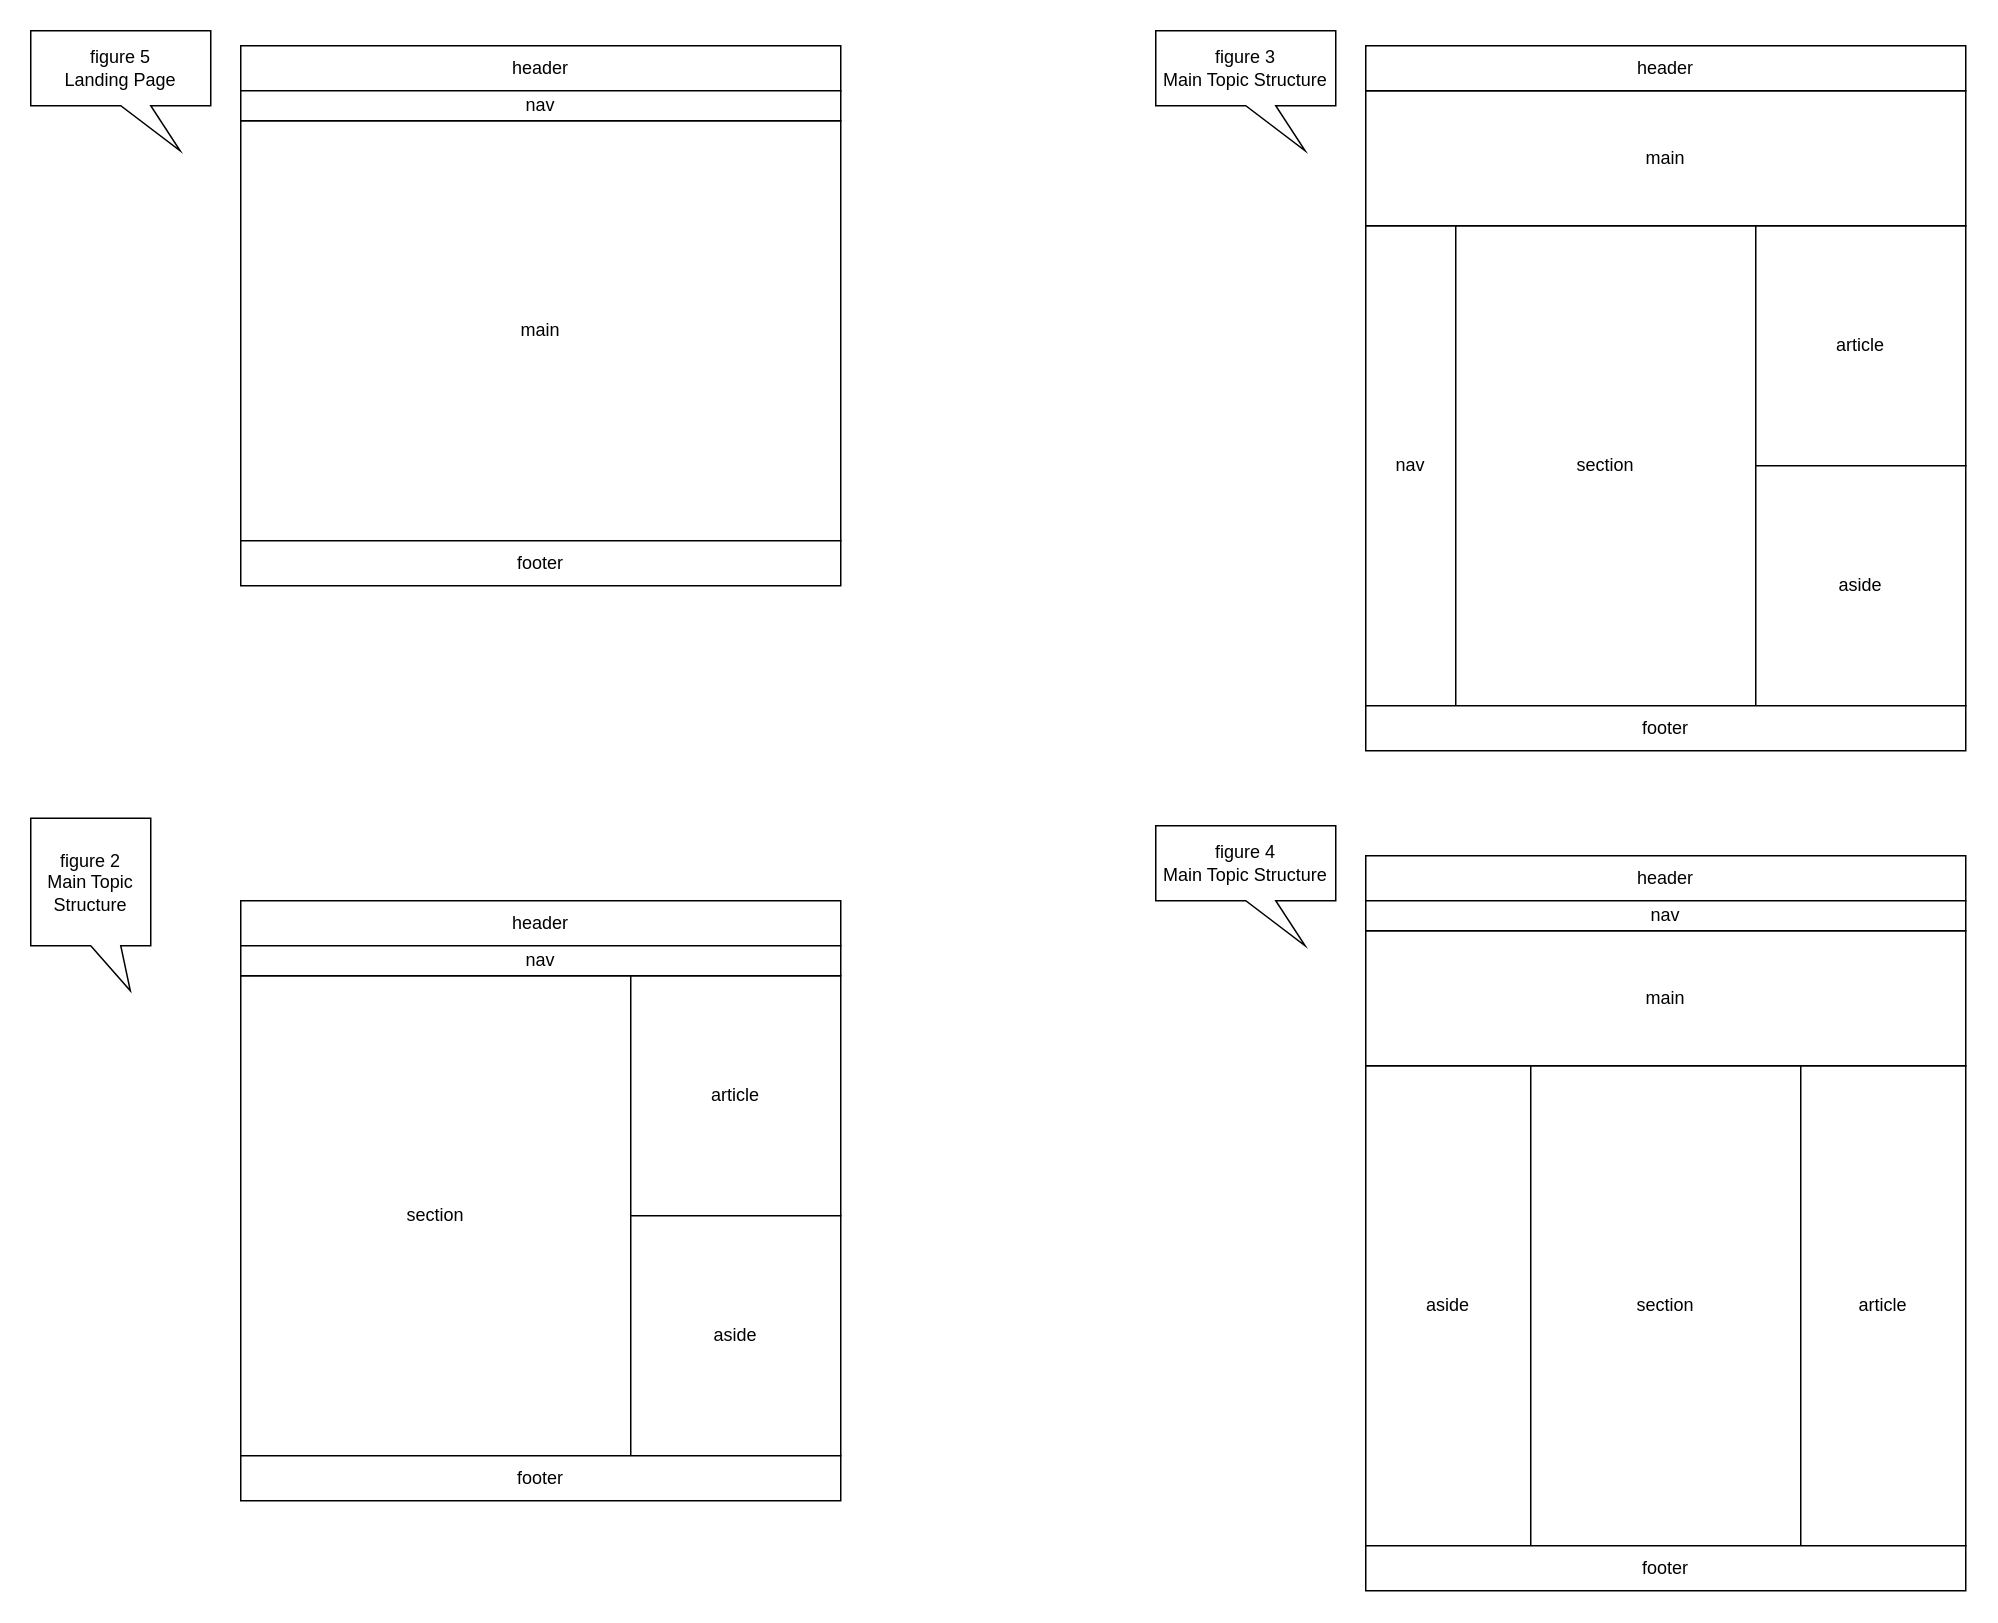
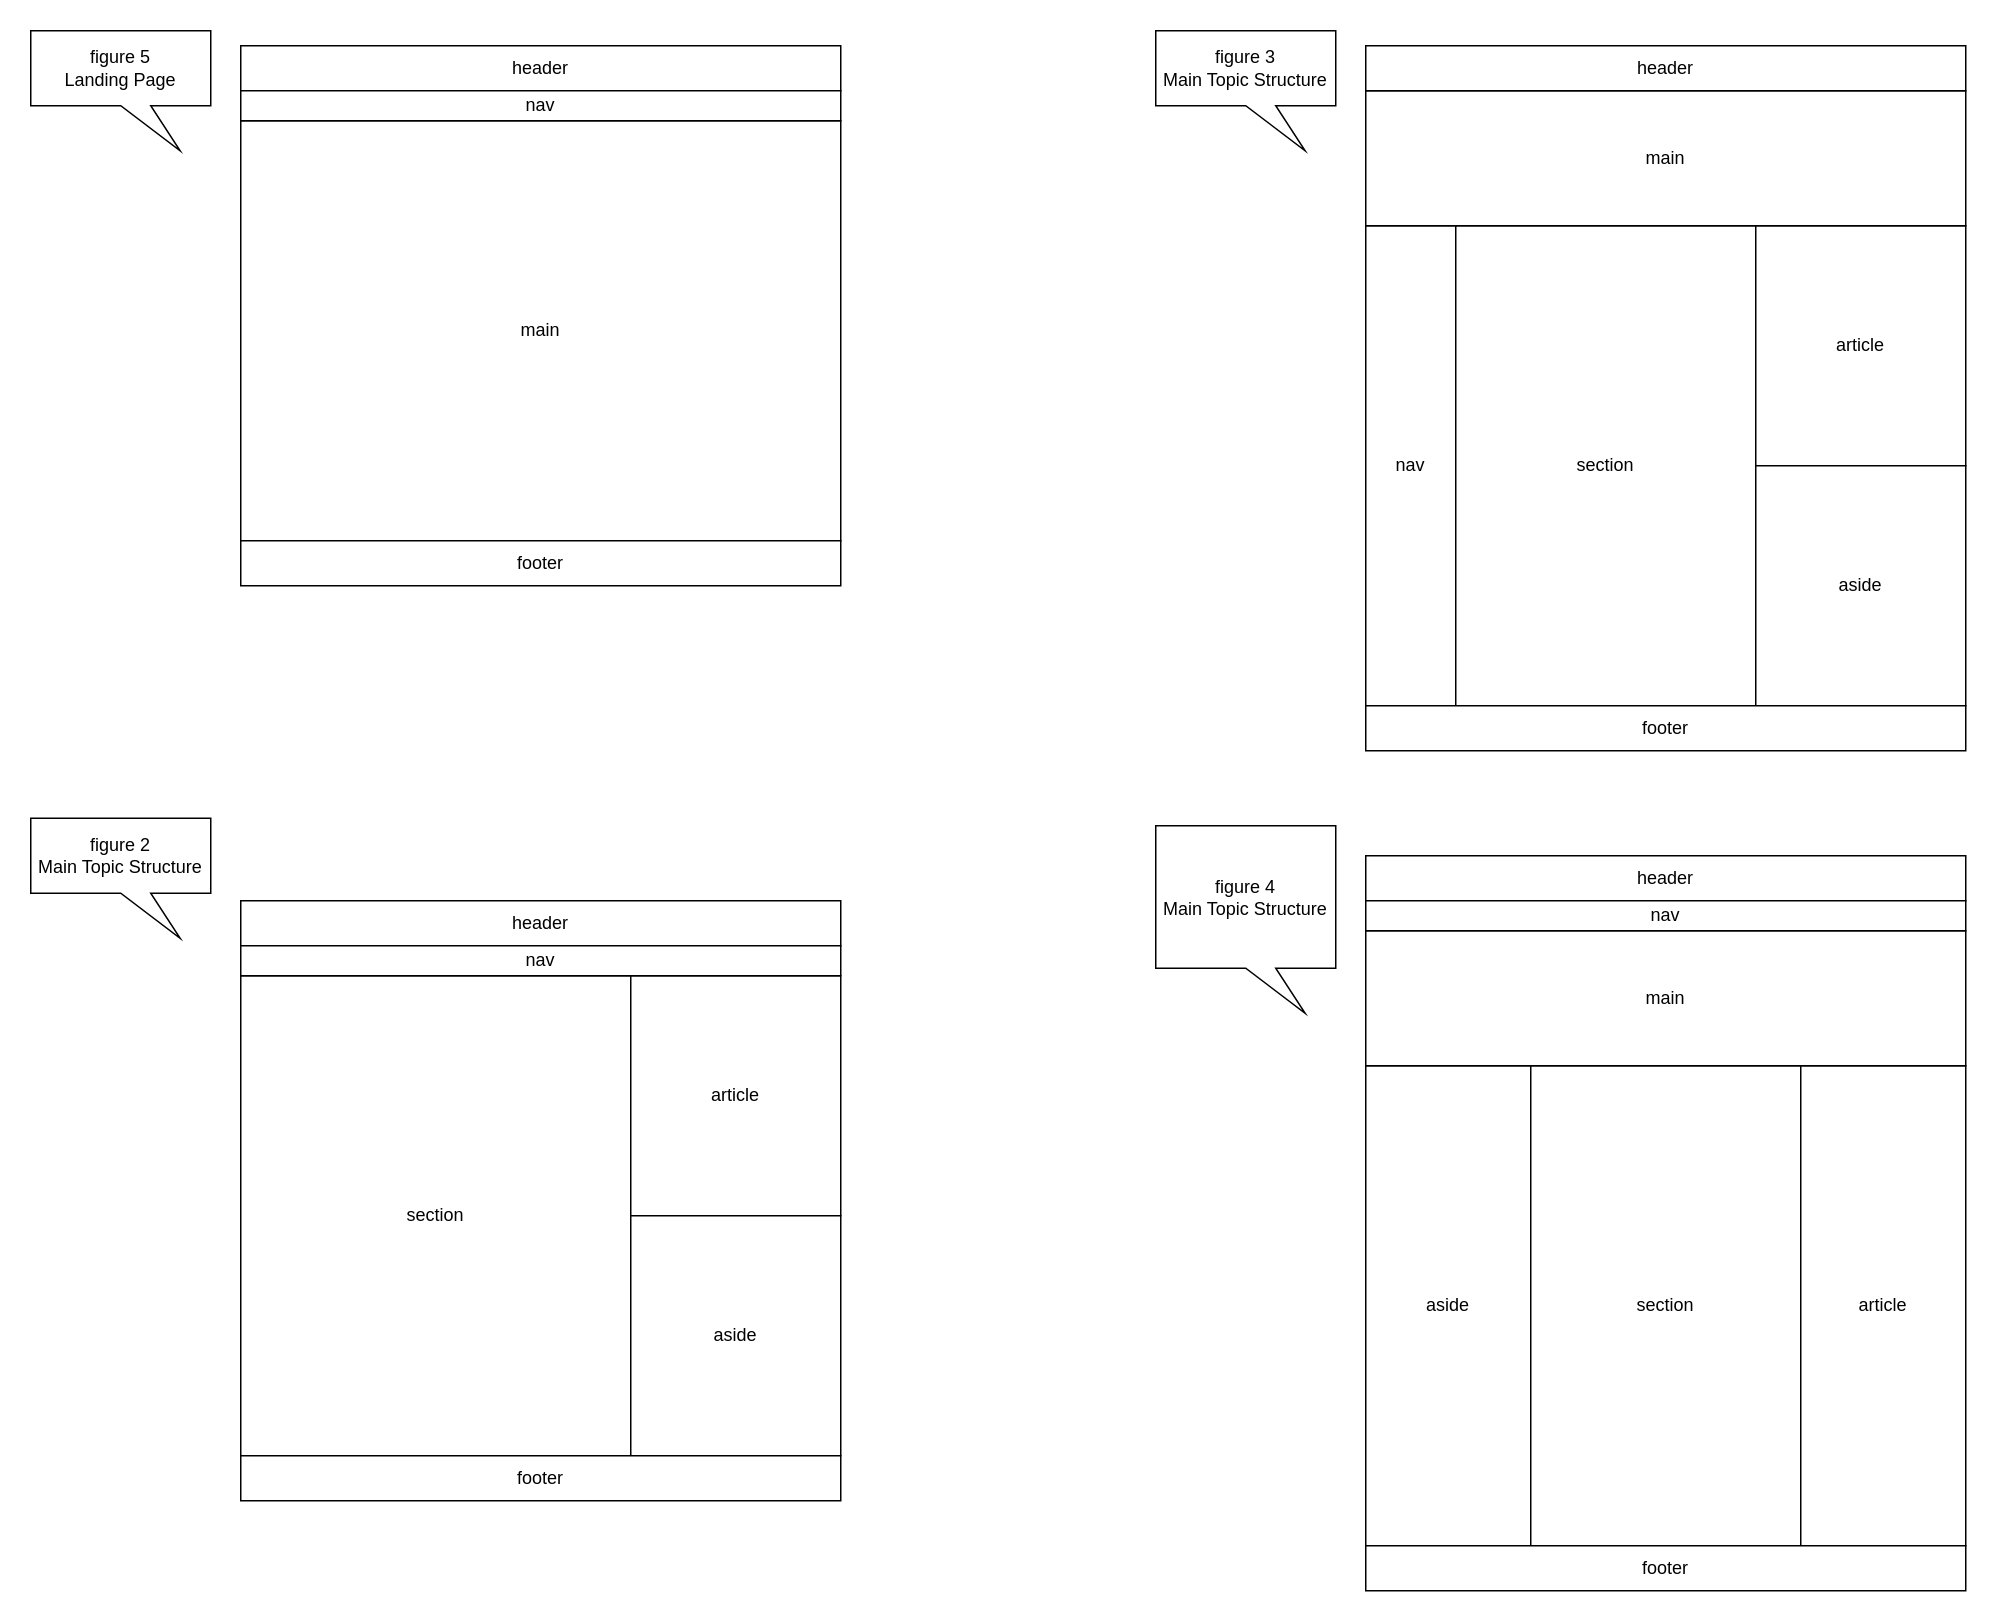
(1246, 886) -> (1246, 920)
(91, 905) -> (121, 878)
